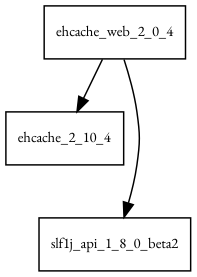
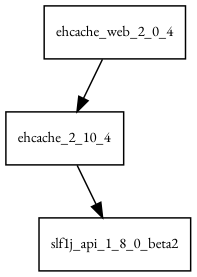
(139, 131) -> (87, 185)
